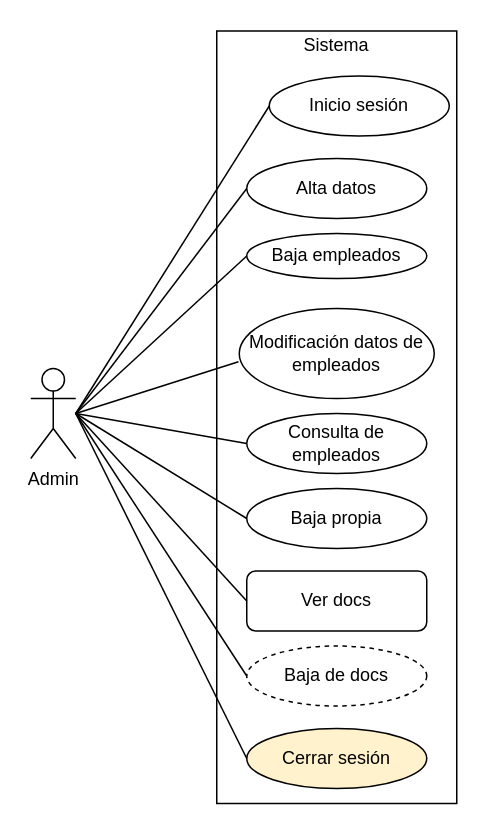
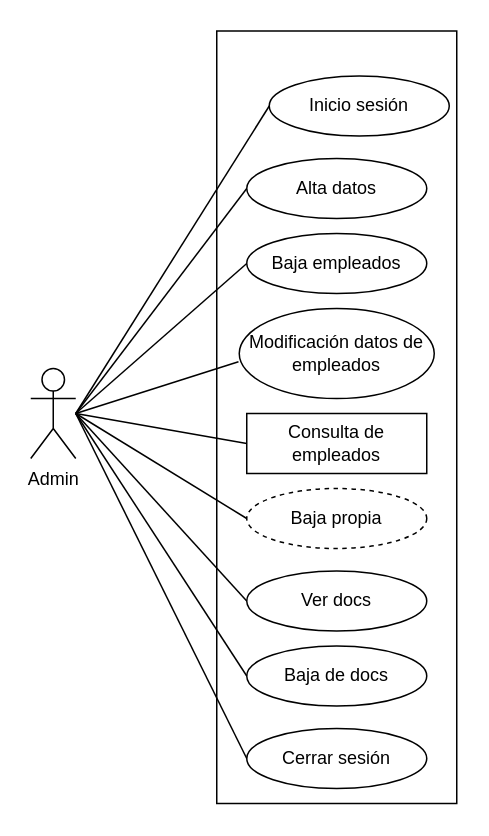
(337, 46) -> none
(337, 256) -> (337, 263)
(337, 443) -> (337, 443)
(337, 518) -> (337, 518)
(337, 601) -> (337, 601)
(337, 676) -> (337, 676)
(337, 758) -> (337, 758)
